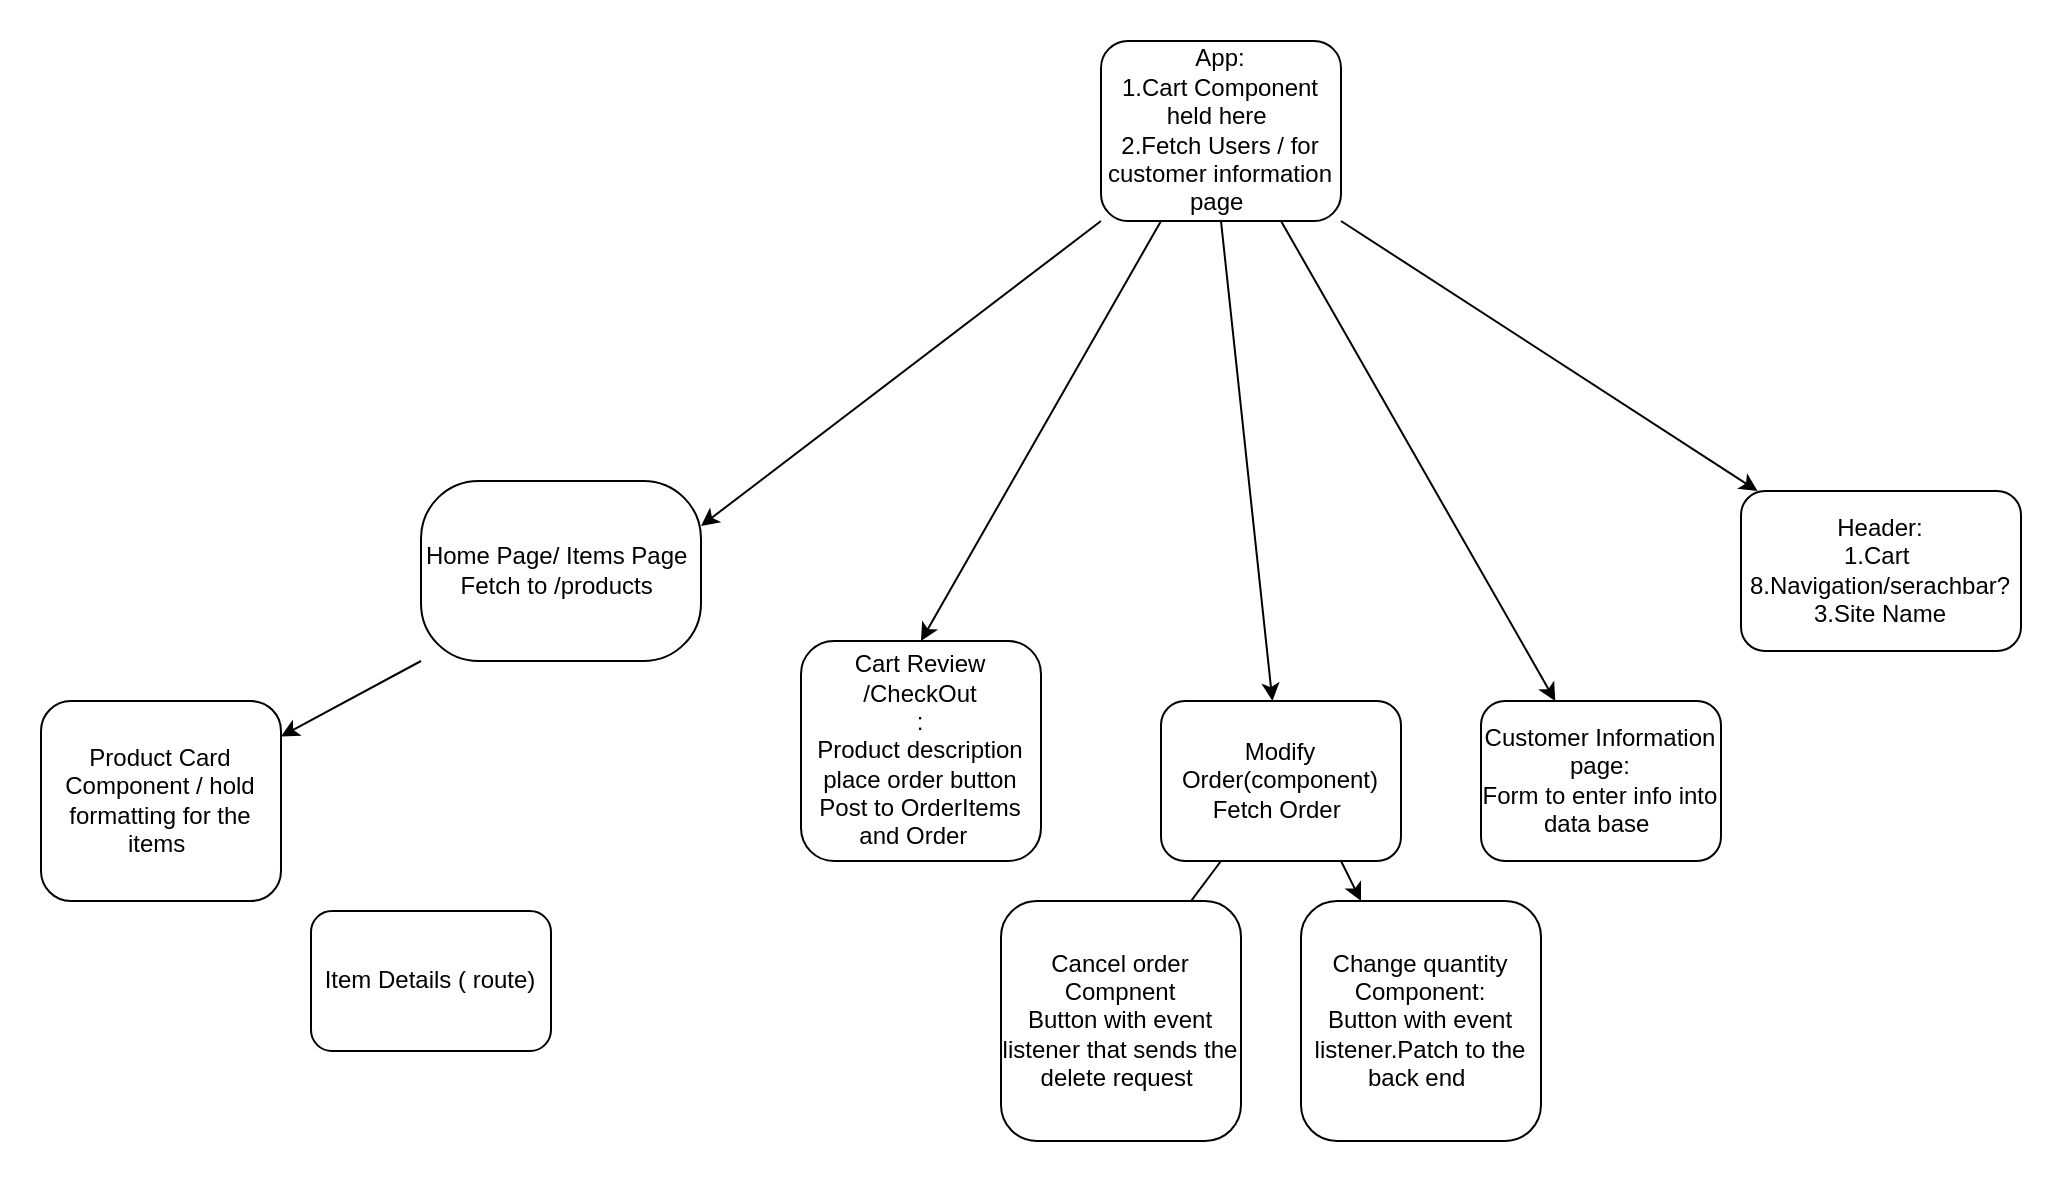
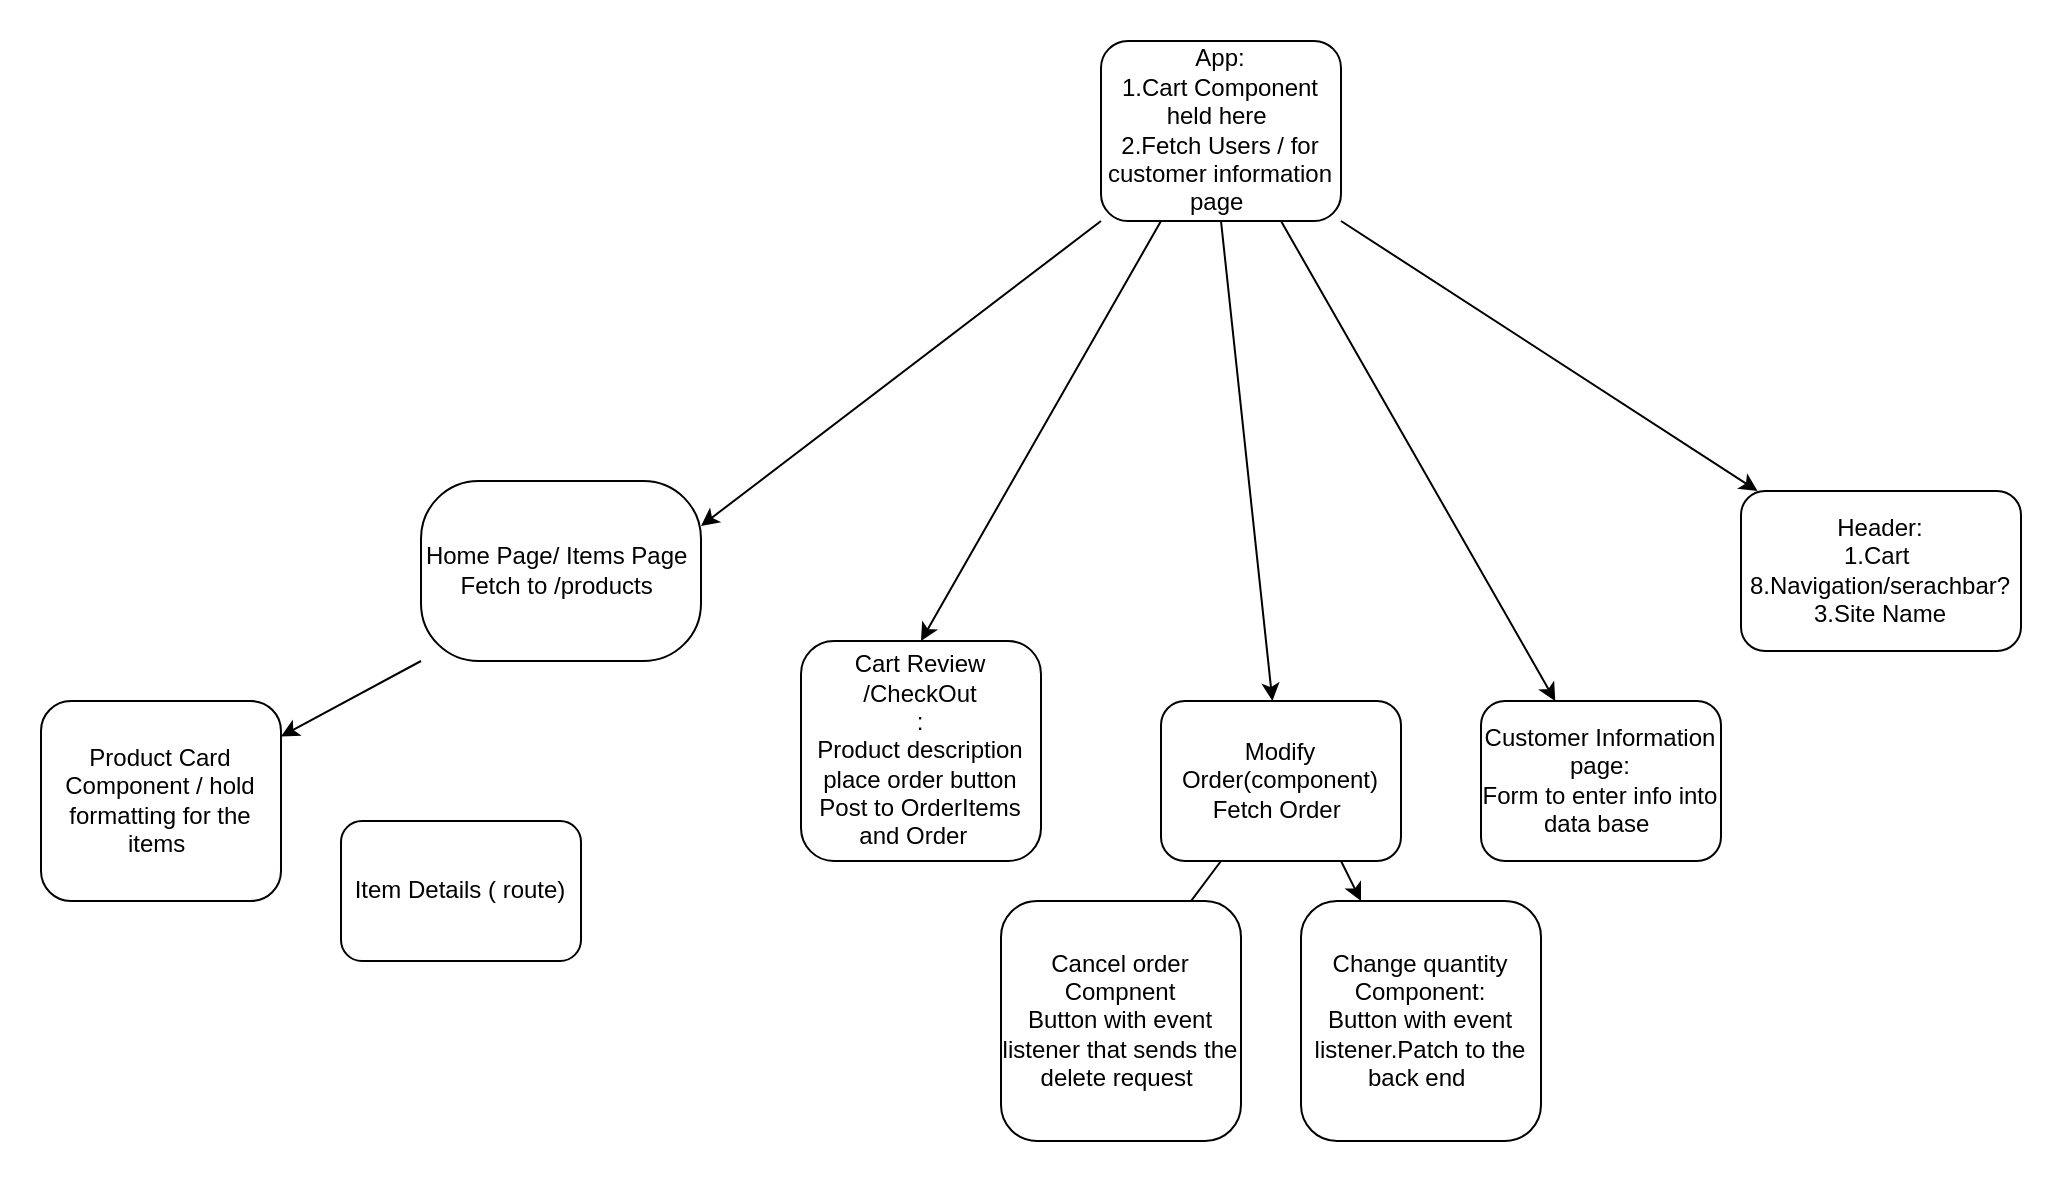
(431, 981) -> (461, 891)
